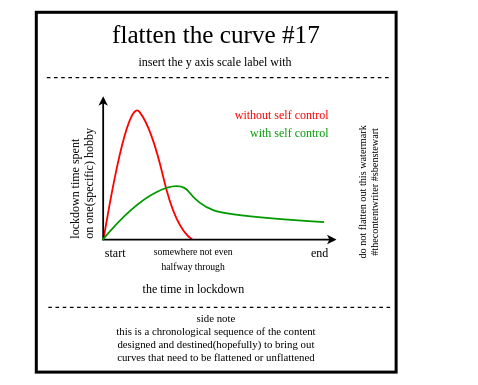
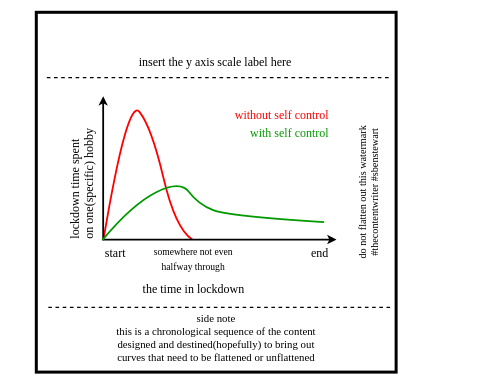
(216, 35) -> none
(215, 62) -> (215, 62)
